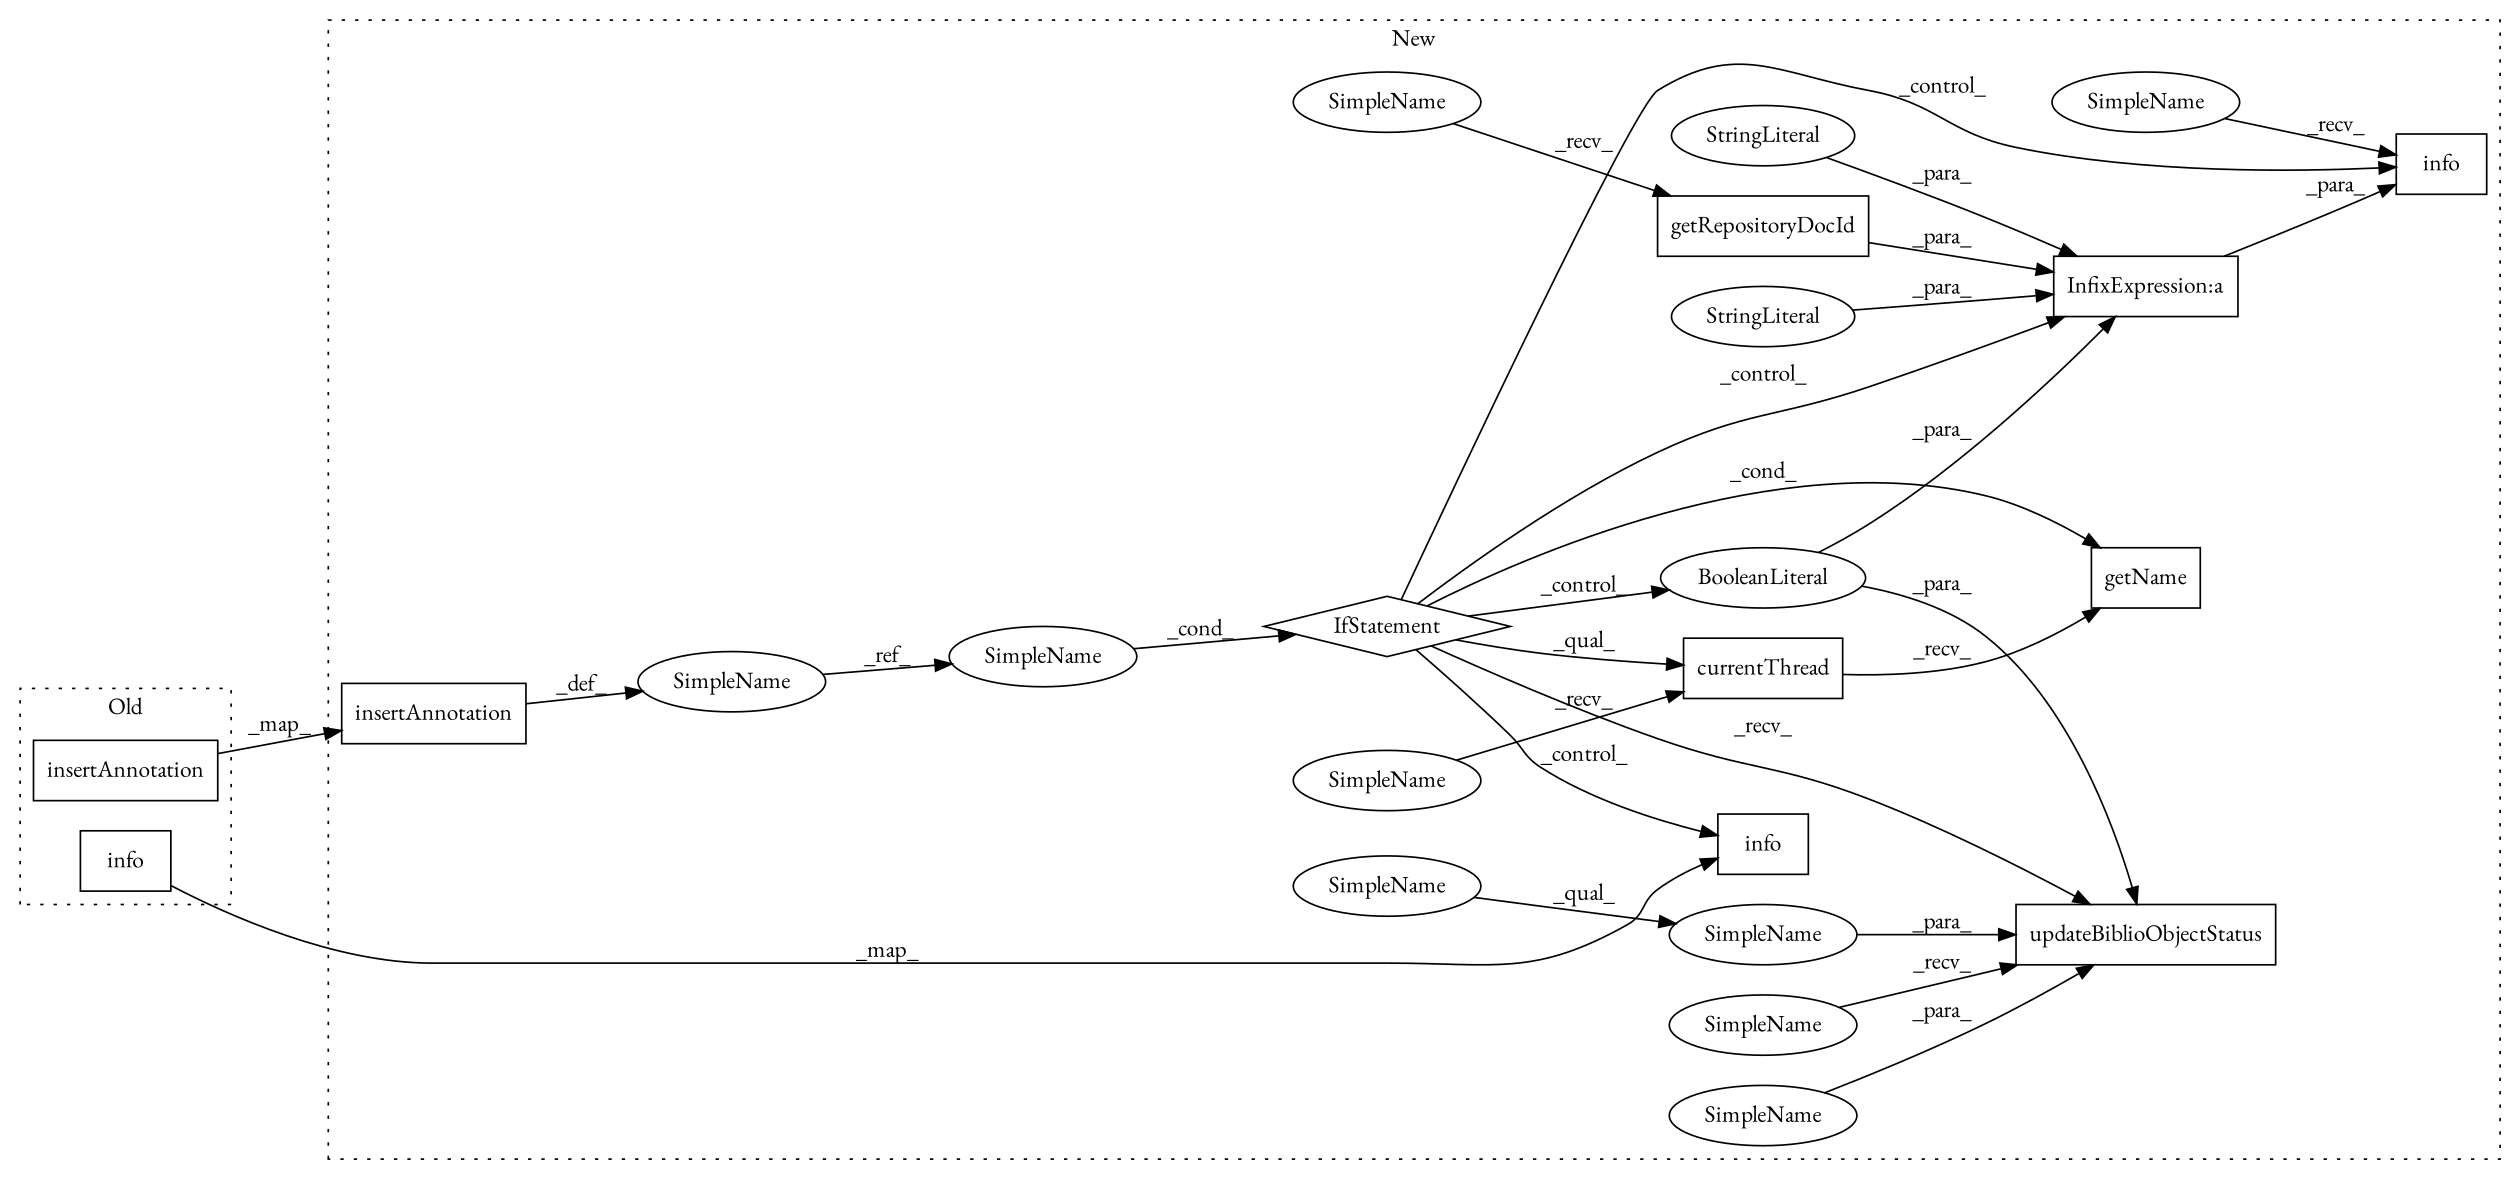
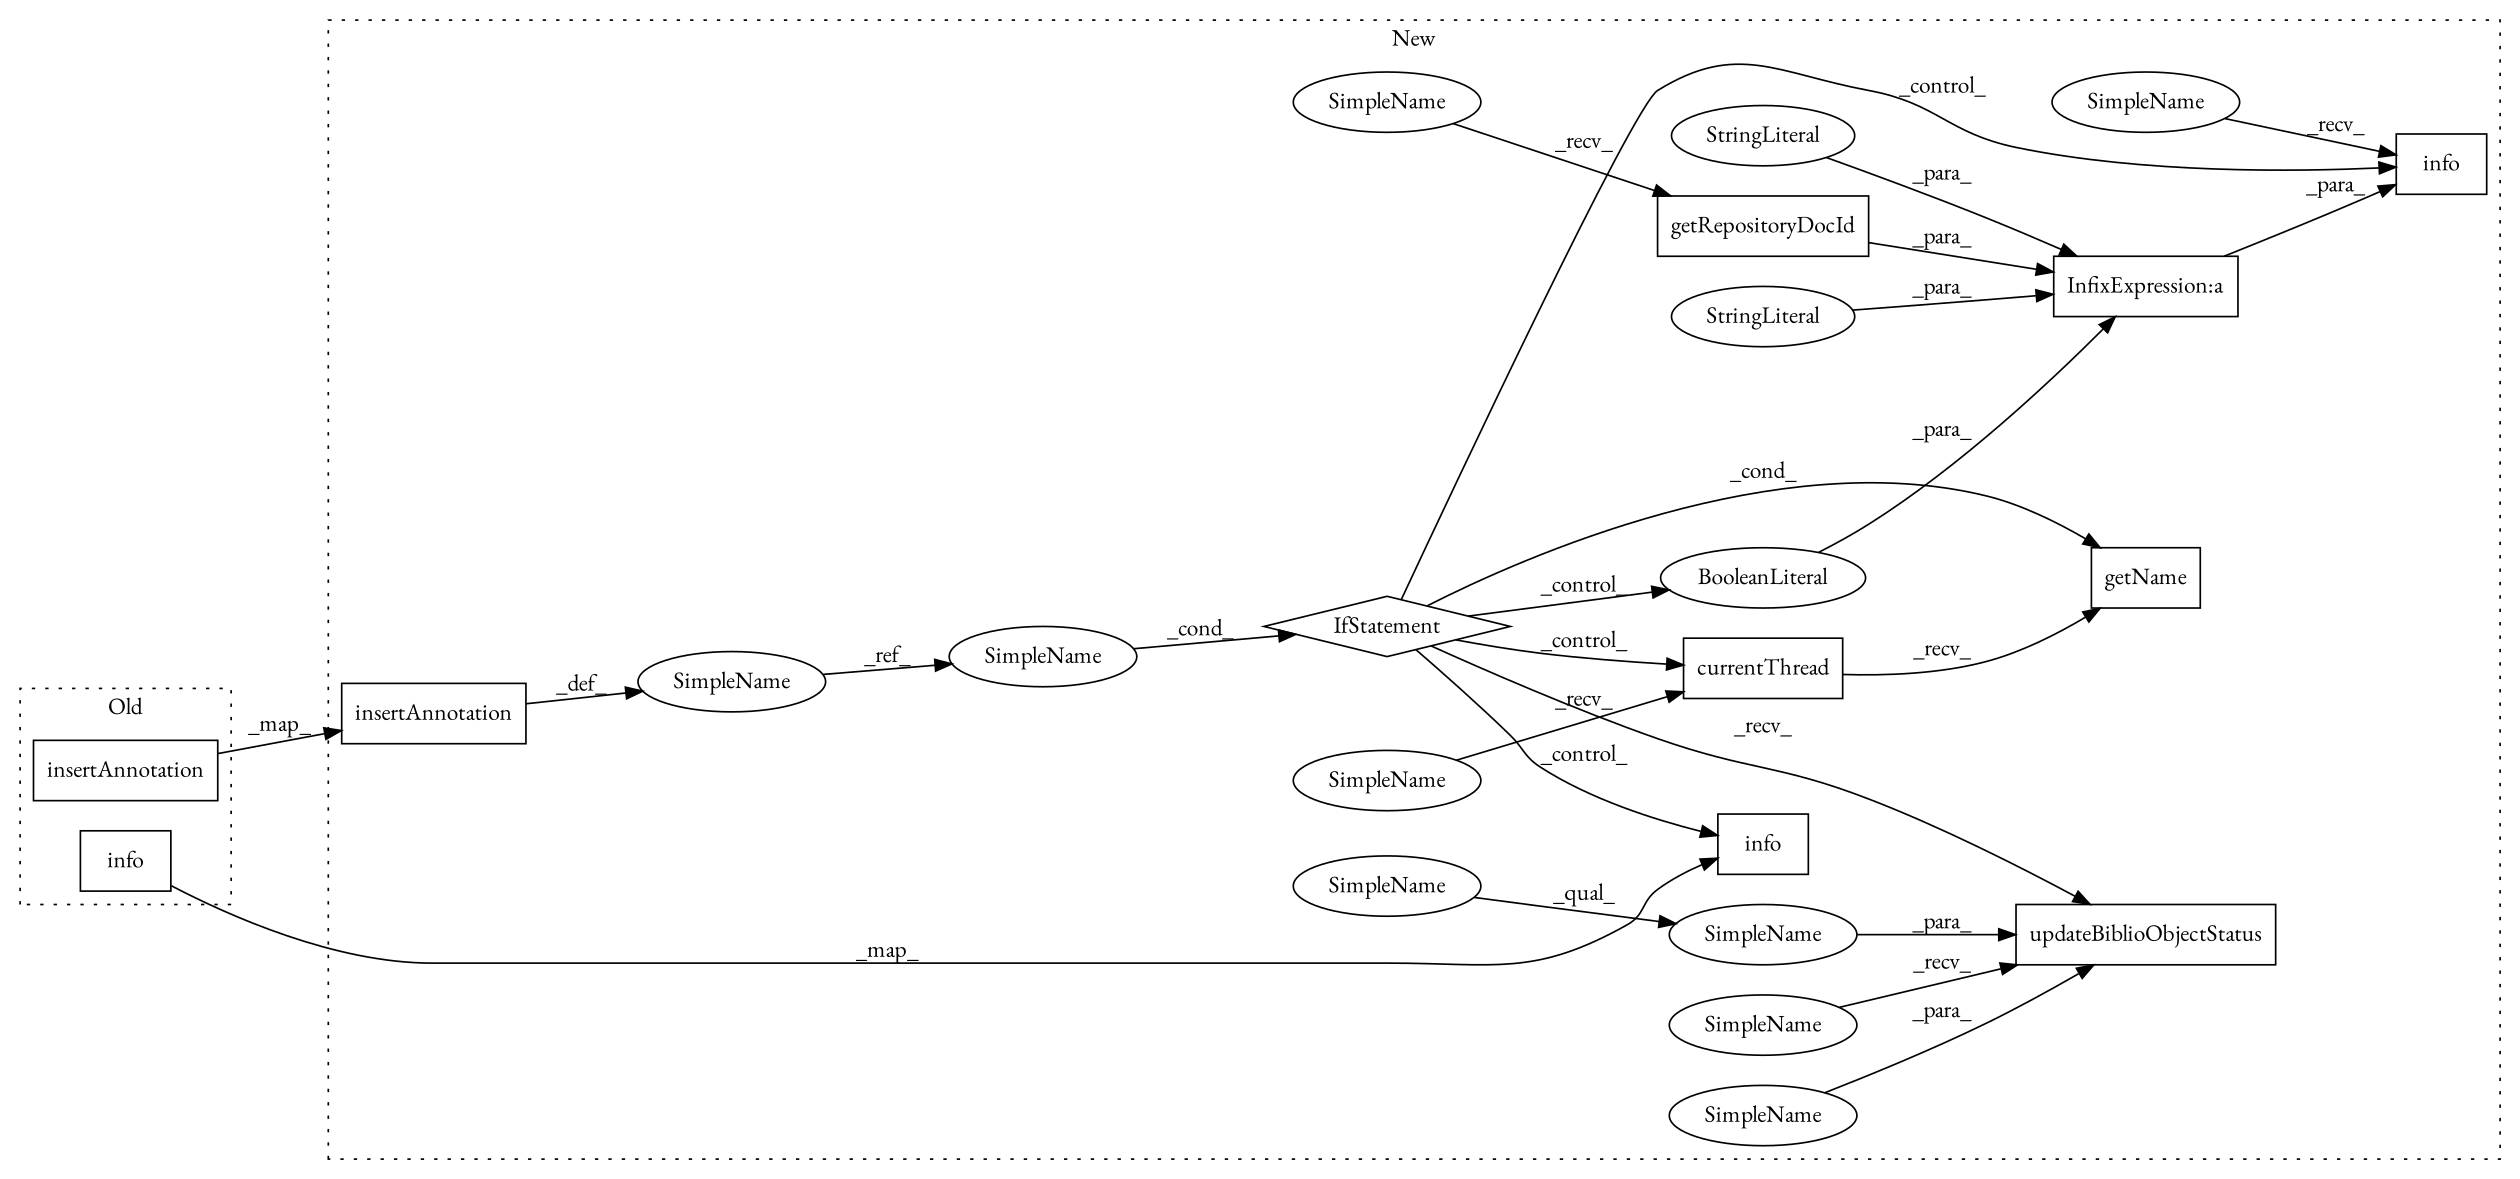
(1717, 428) -> none
(1584, 641) -> (1584, 641)
(2041, 694) -> none
